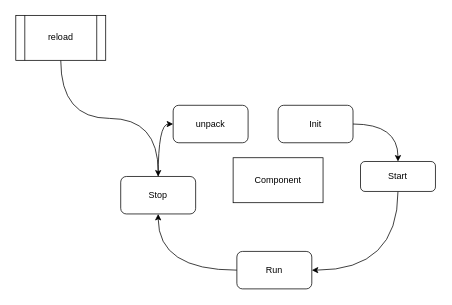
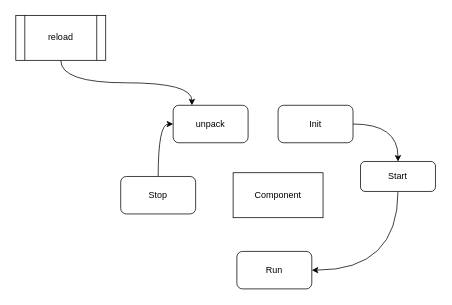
(100, 118) -> (93, 81)
(278, 180) -> (278, 195)
(182, 260) -> none
